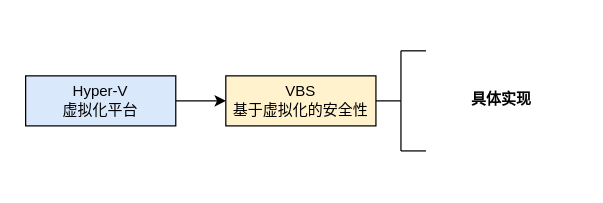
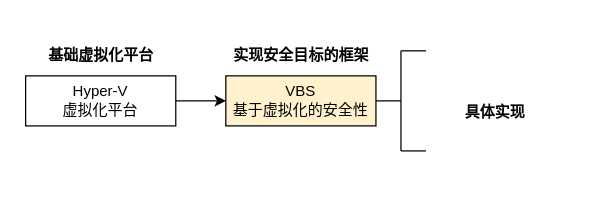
none -> (101, 51)
none -> (301, 51)
(501, 94) -> (494, 107)
(101, 101) -> (101, 101)
